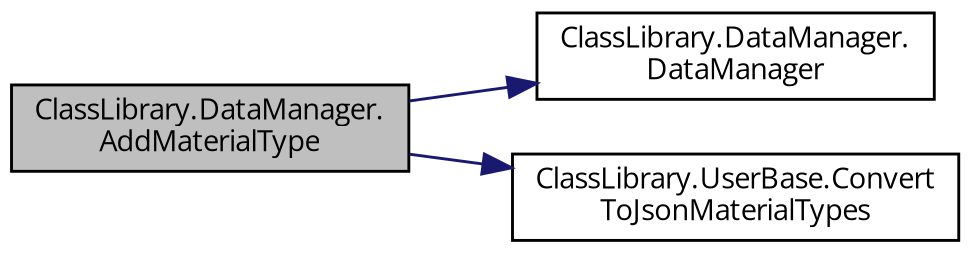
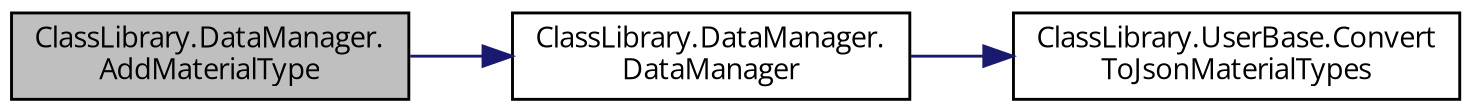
(446, 159) -> (947, 56)
